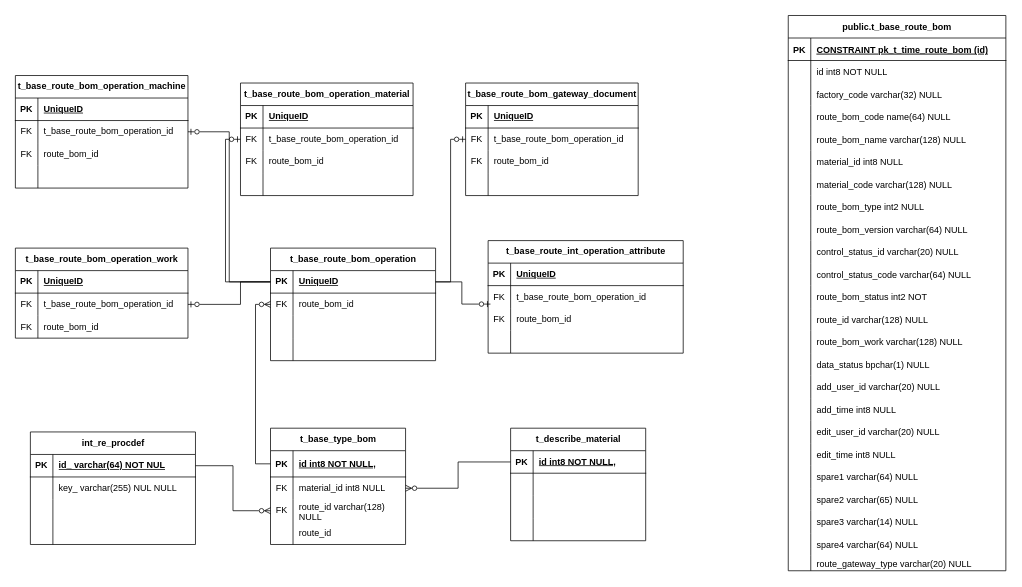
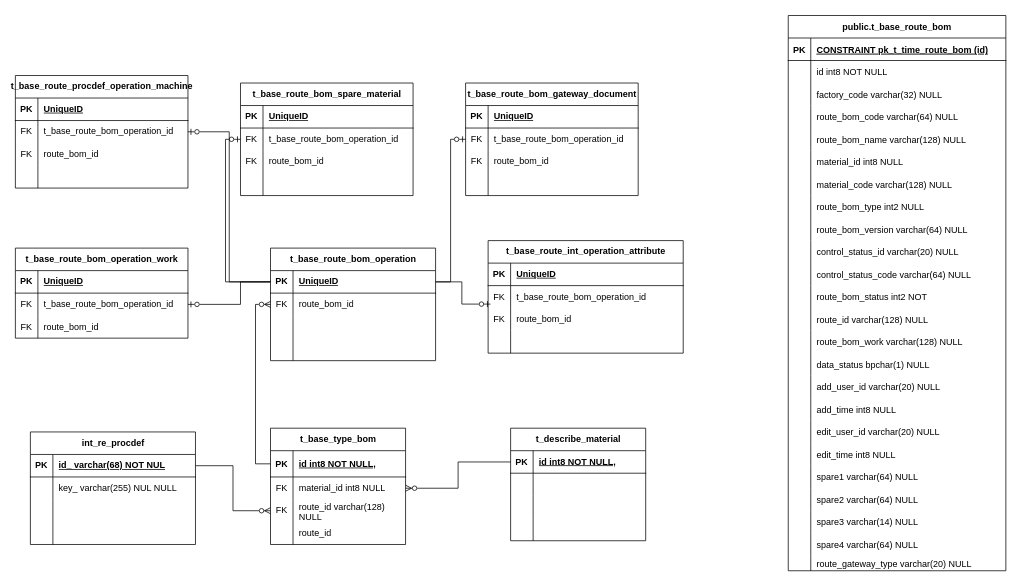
(102, 87) -> (102, 87)
(327, 94) -> (327, 94)
(884, 117) -> (892, 117)
(112, 465) -> (112, 465)
(872, 500) -> (872, 500)
